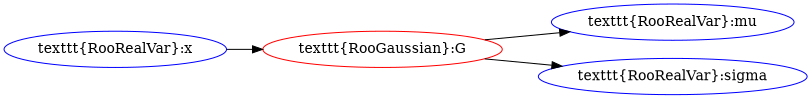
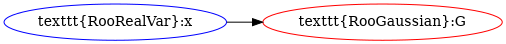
(673, 22) -> none
(673, 77) -> none
